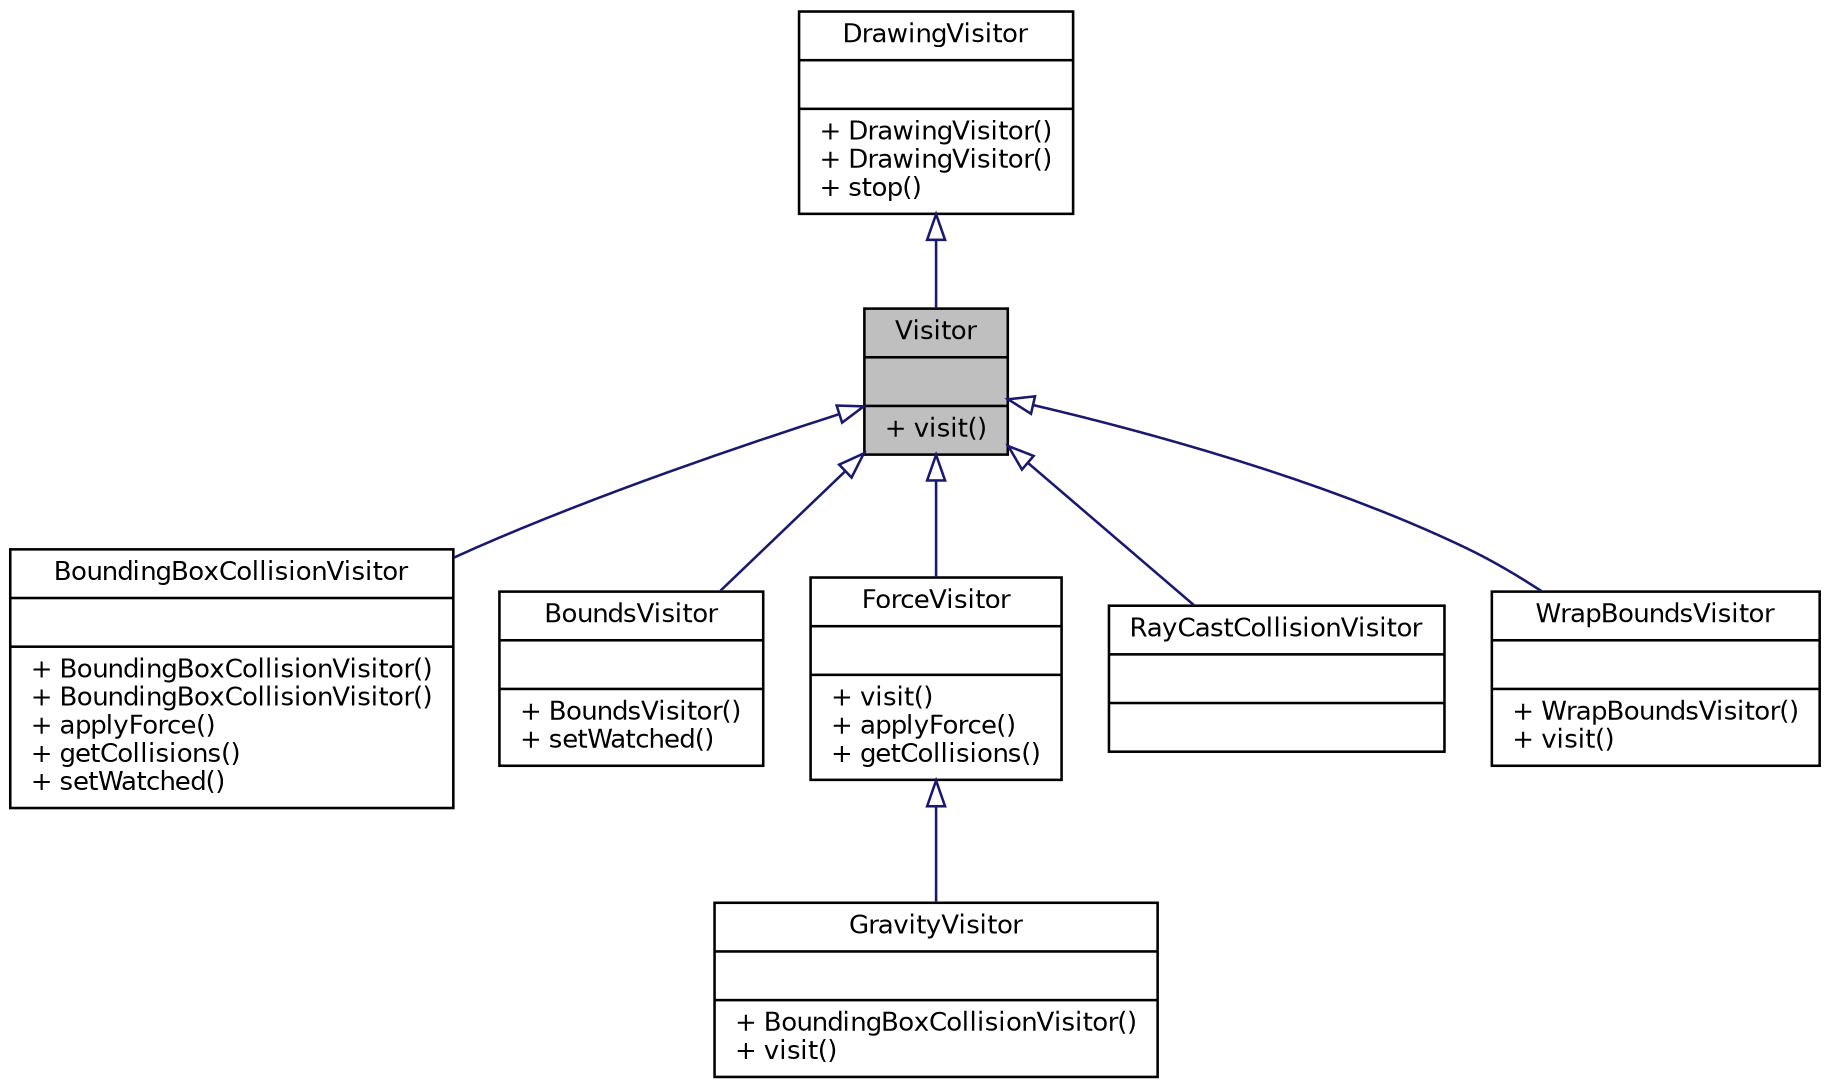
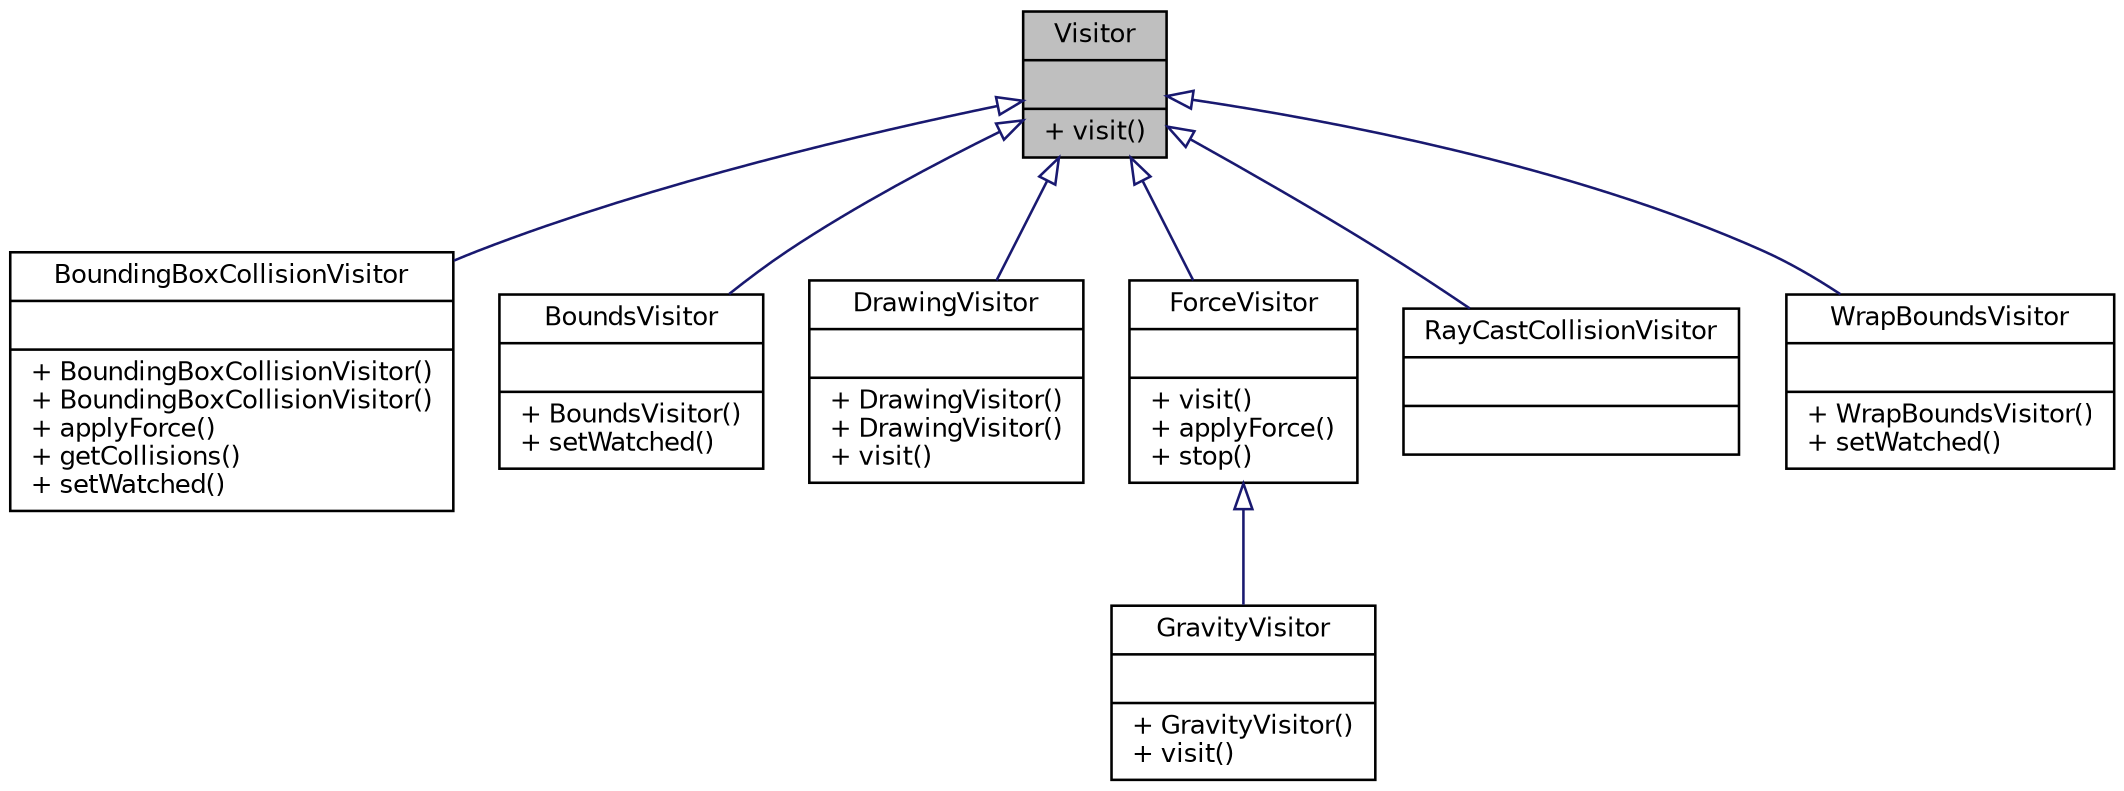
(871, 188) -> (881, 457)
(936, 274) -> (1022, 231)
(1564, 740) -> (1904, 443)
(936, 754) -> (1201, 457)
(936, 1023) -> (1243, 726)
